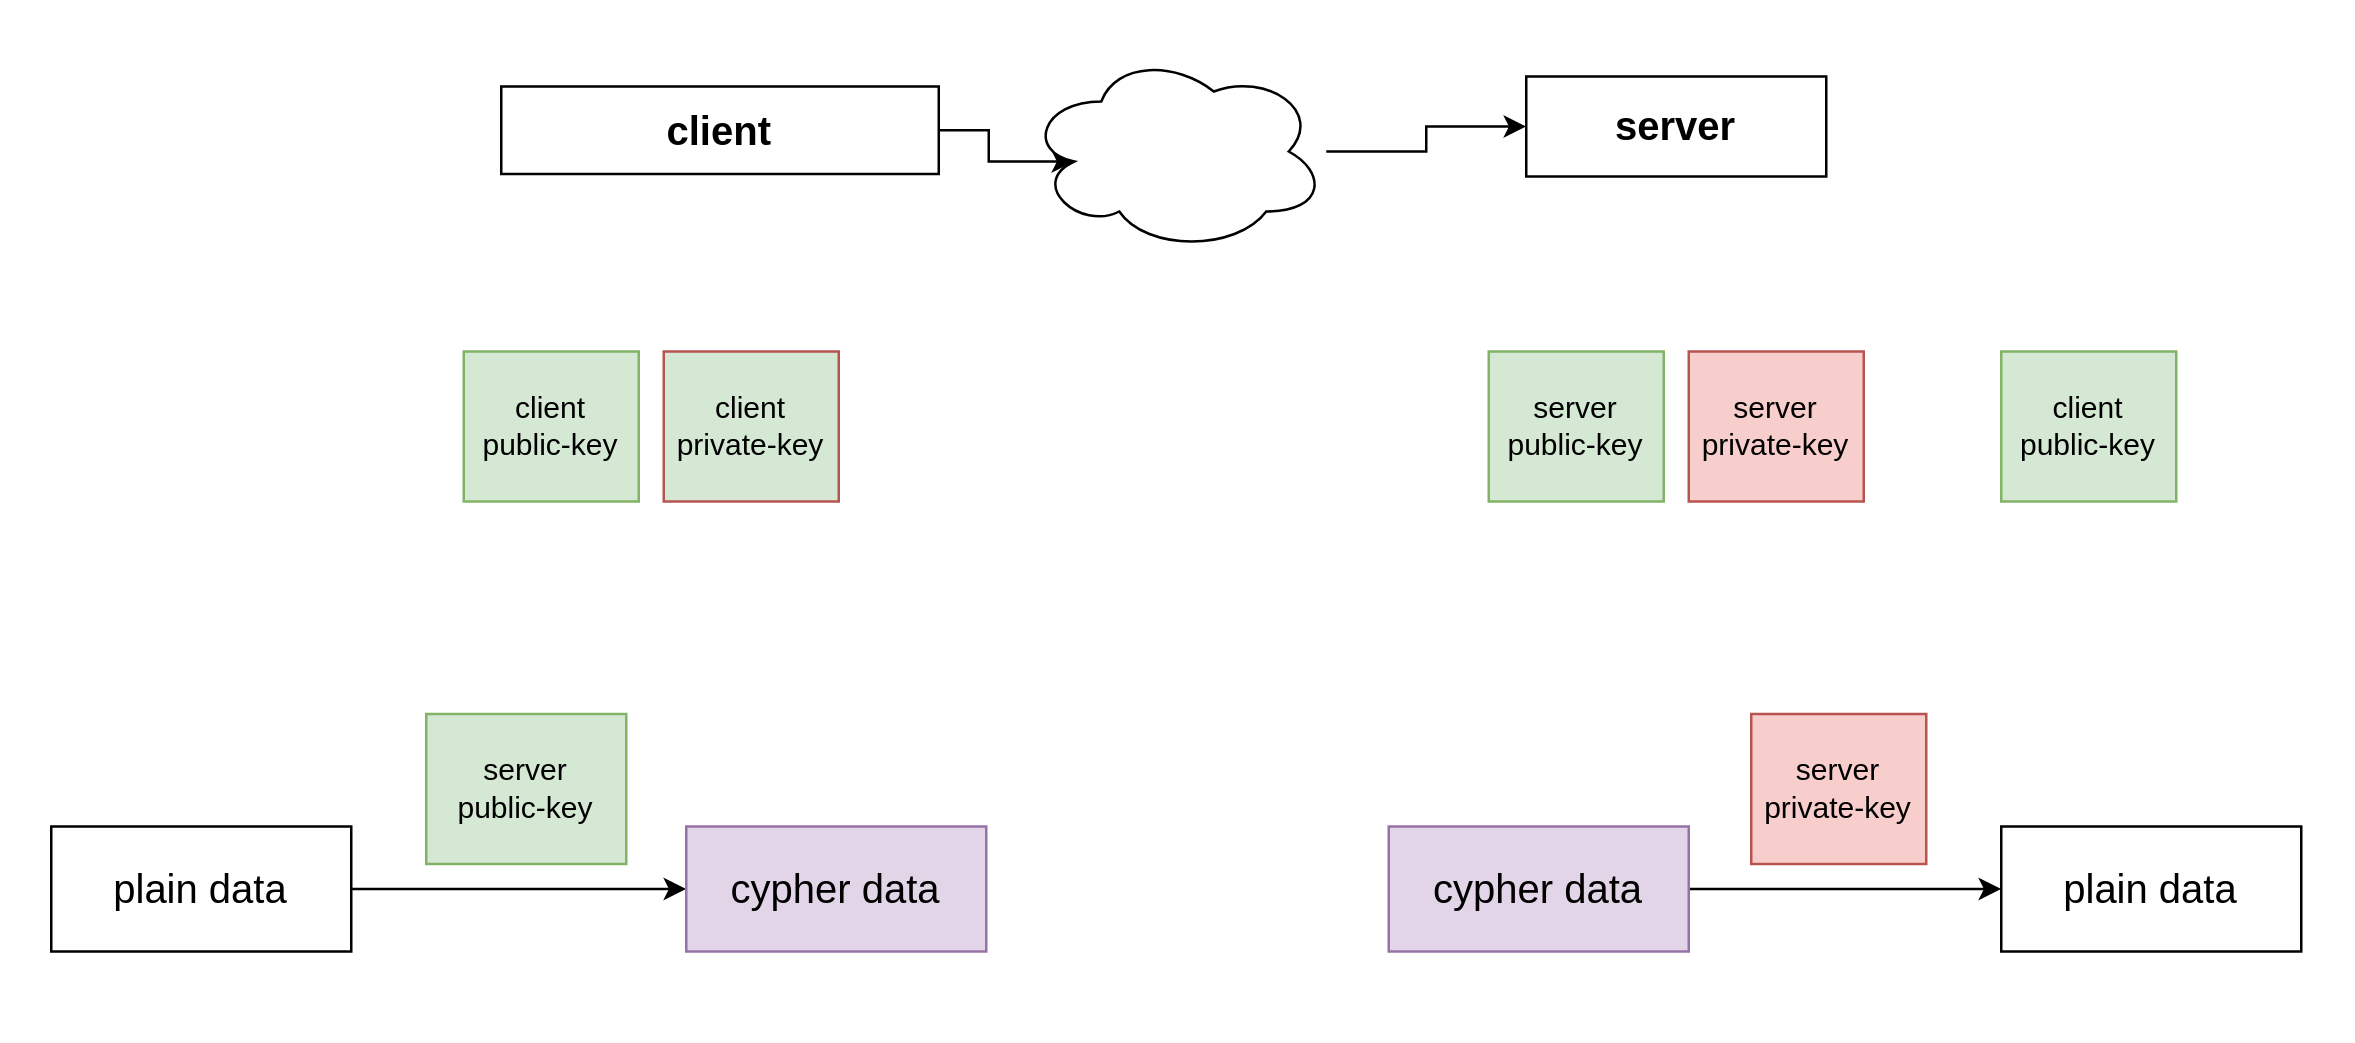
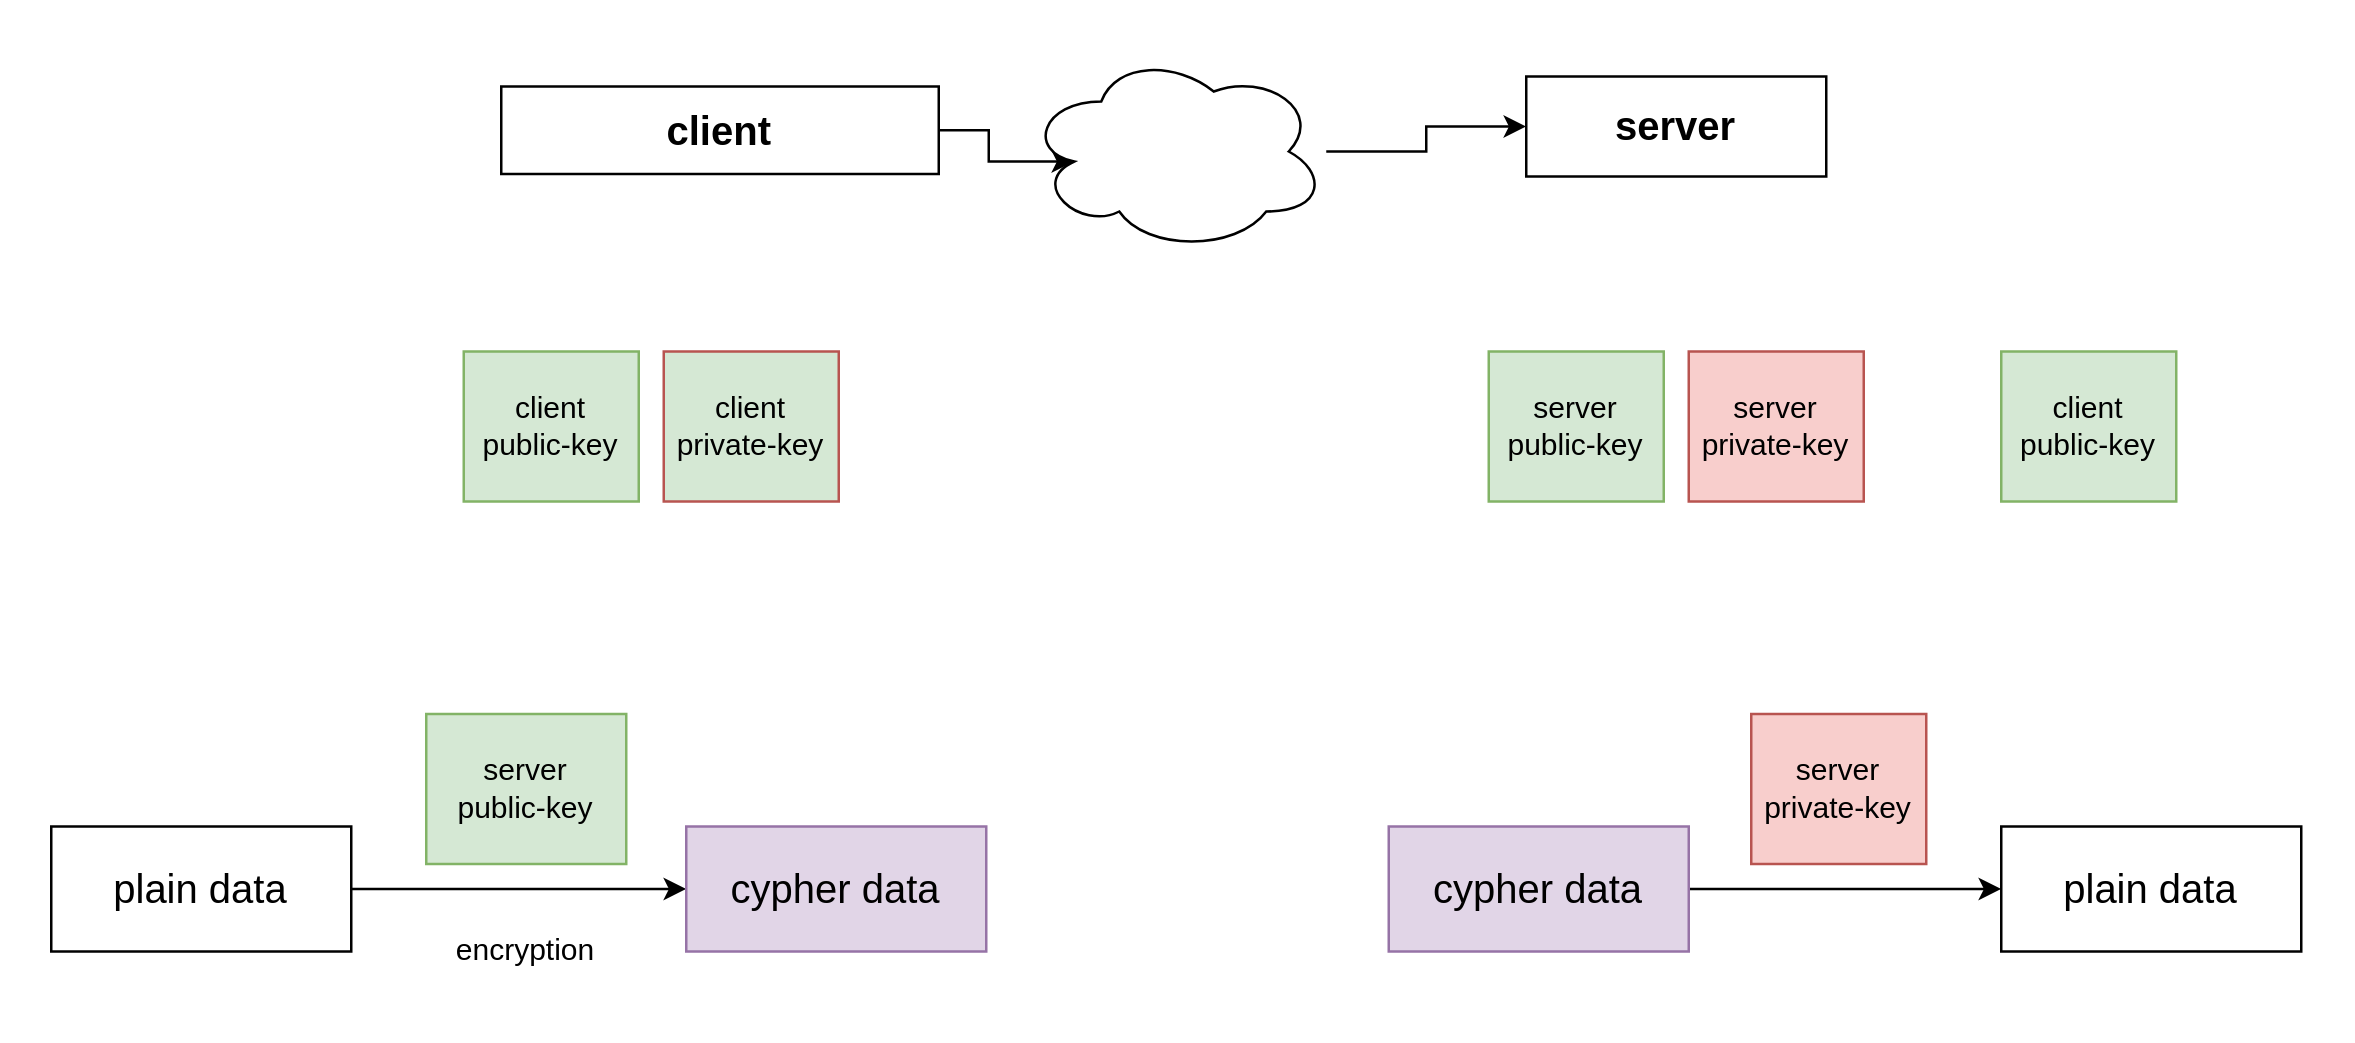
none -> (526, 951)
